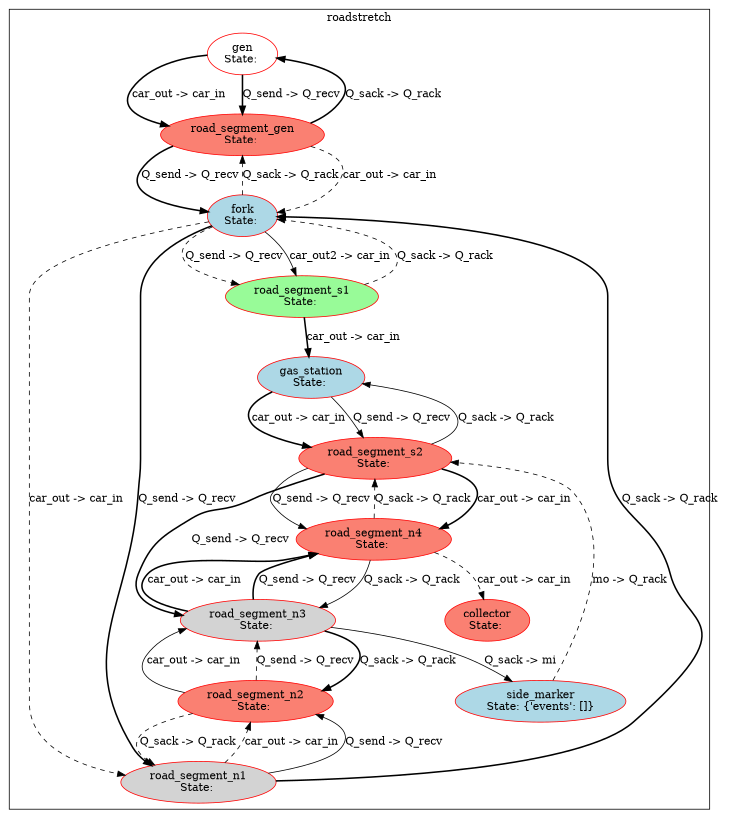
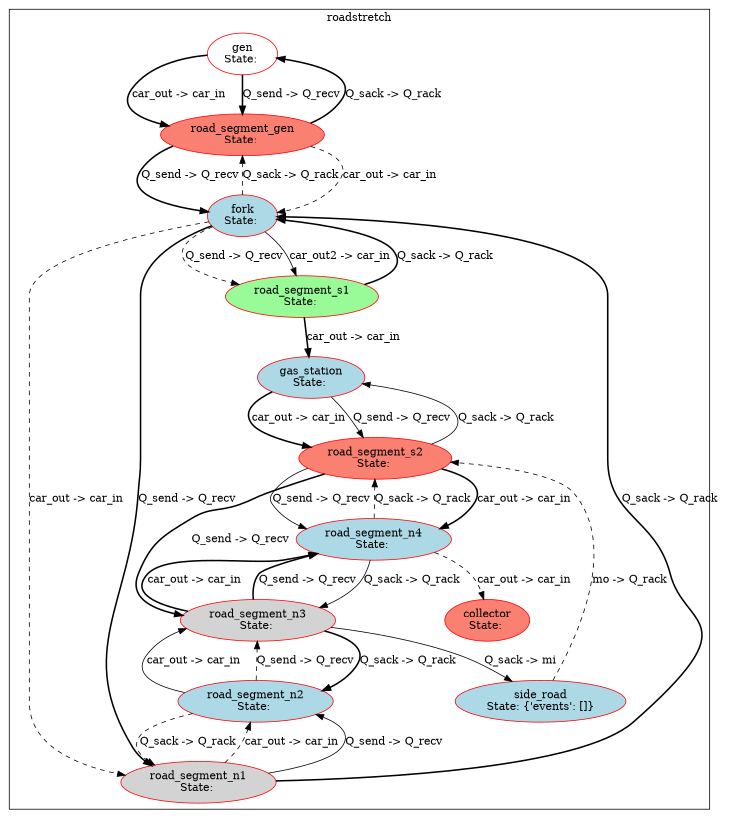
(367, 236) -> (367, 236)
(374, 539) -> (374, 539)
(256, 701) -> (256, 701)
(541, 701) -> (541, 701)
